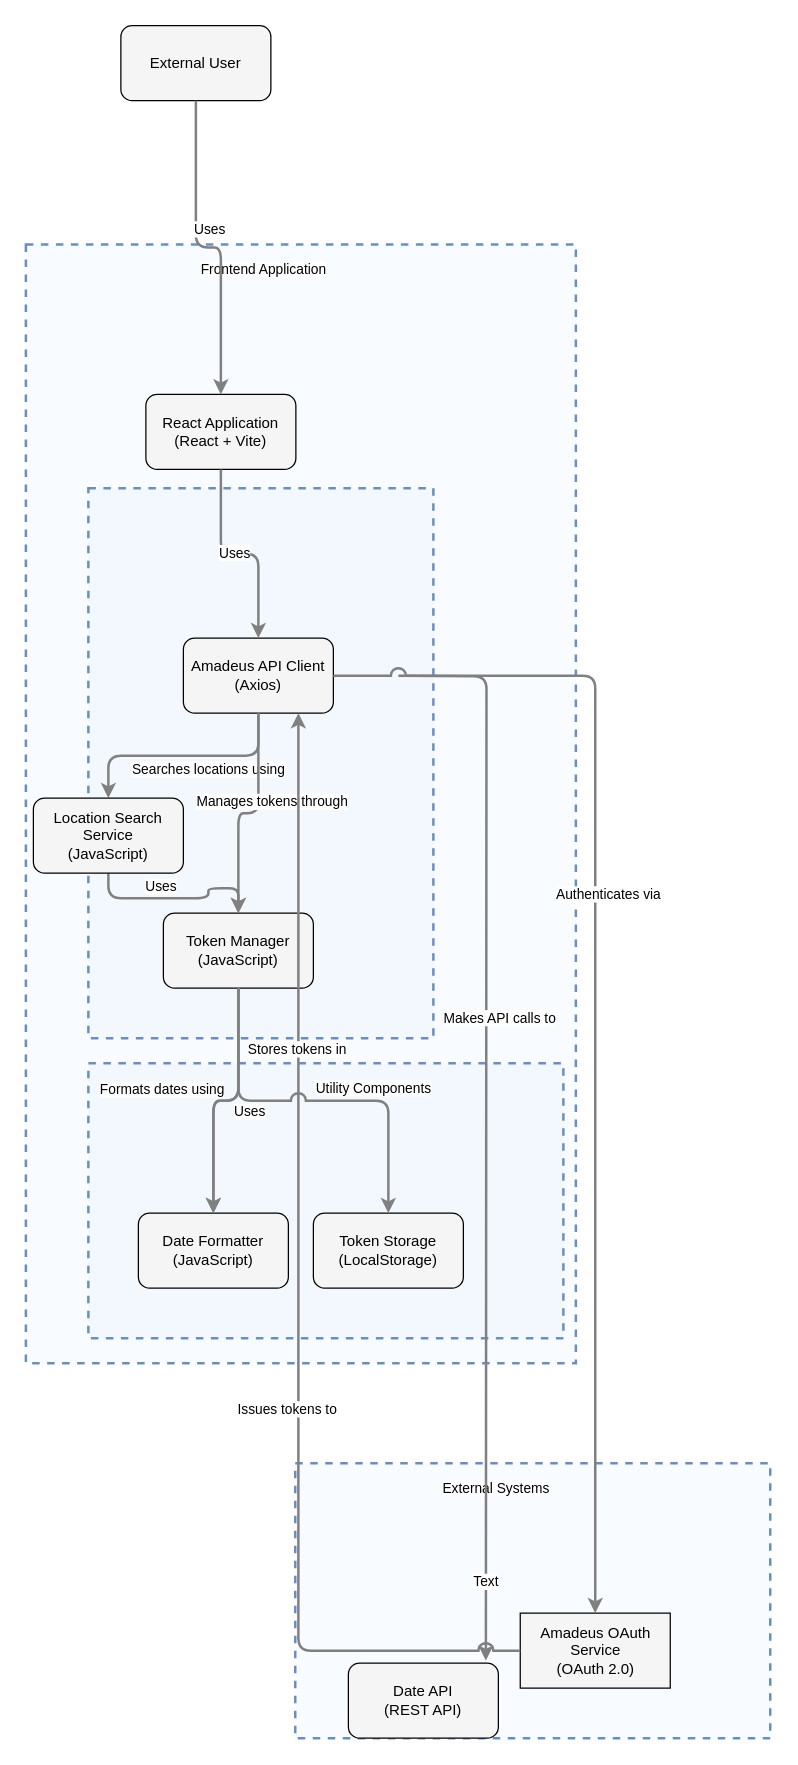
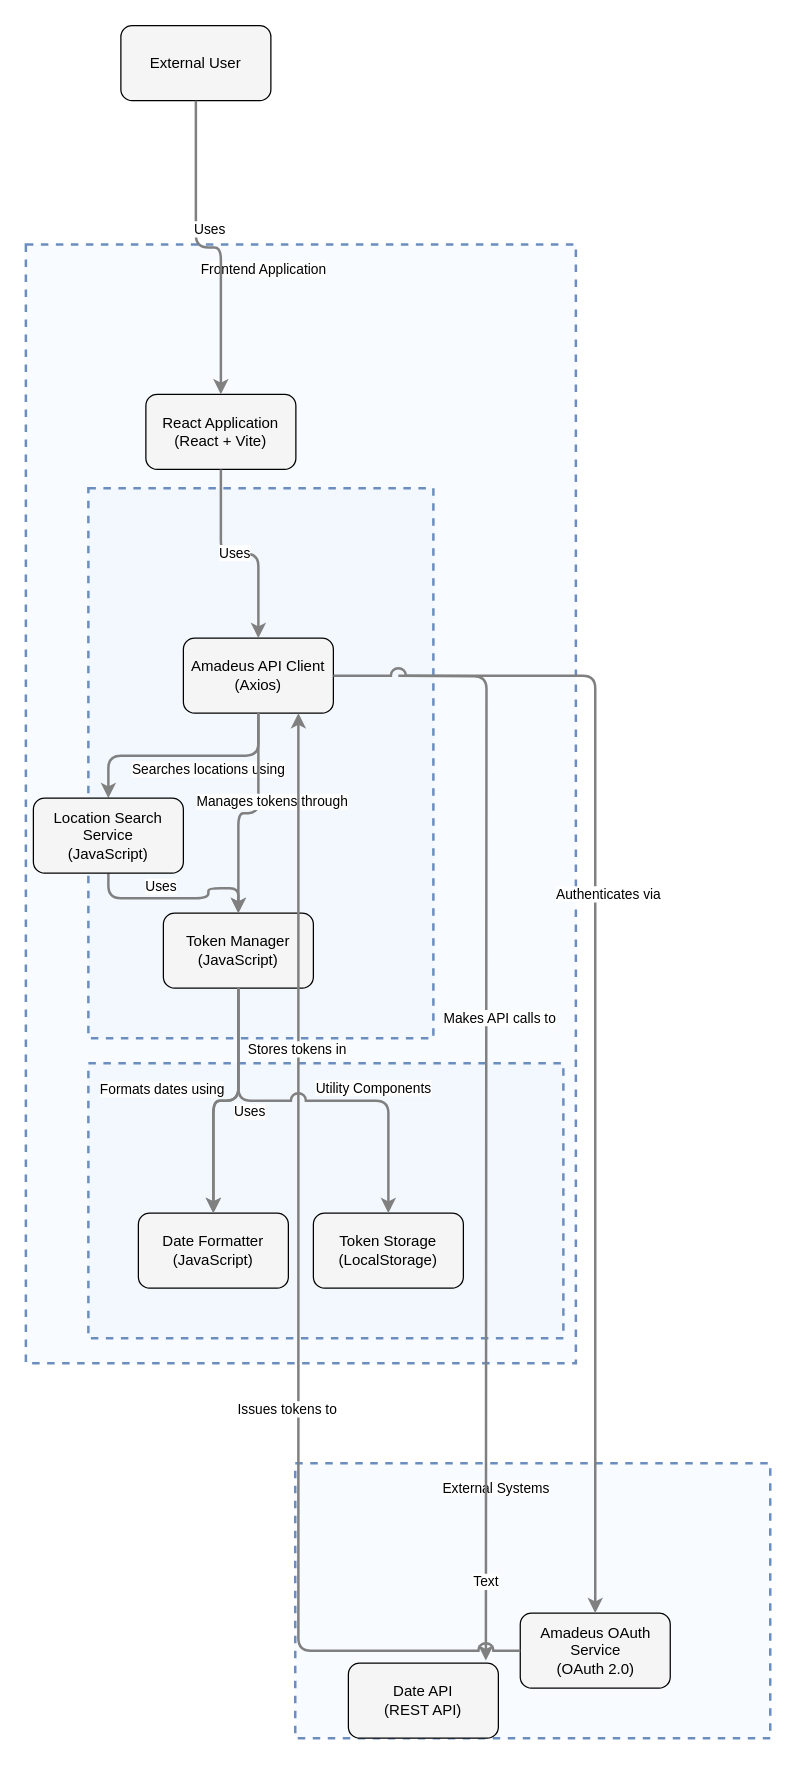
(595, 1651) -> (595, 1651)
